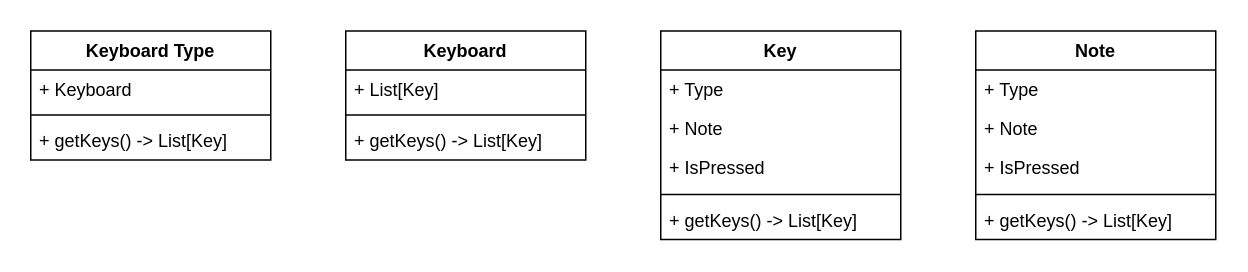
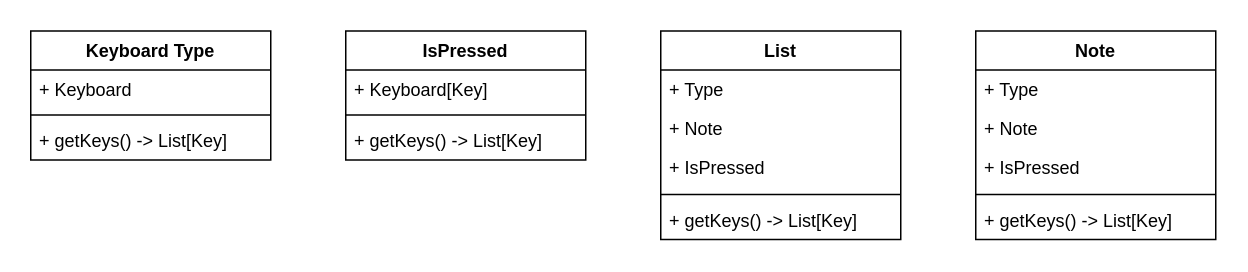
(466, 52) -> (466, 52)
(781, 52) -> (781, 52)
(406, 91) -> (428, 91)
